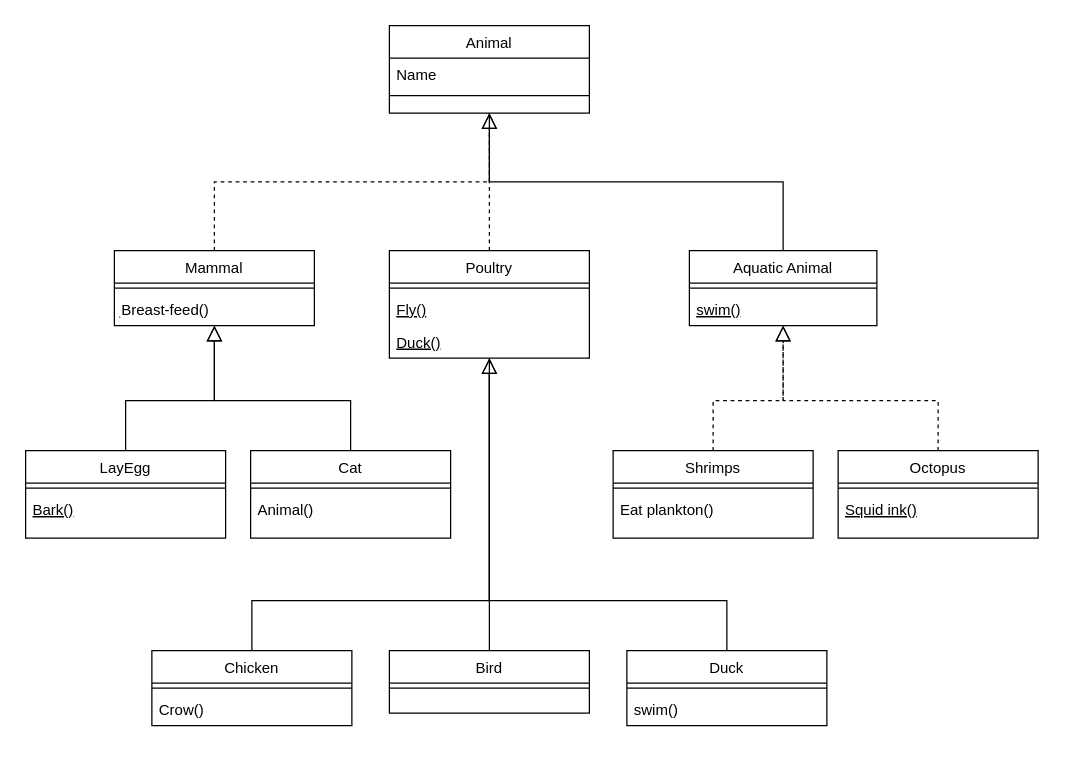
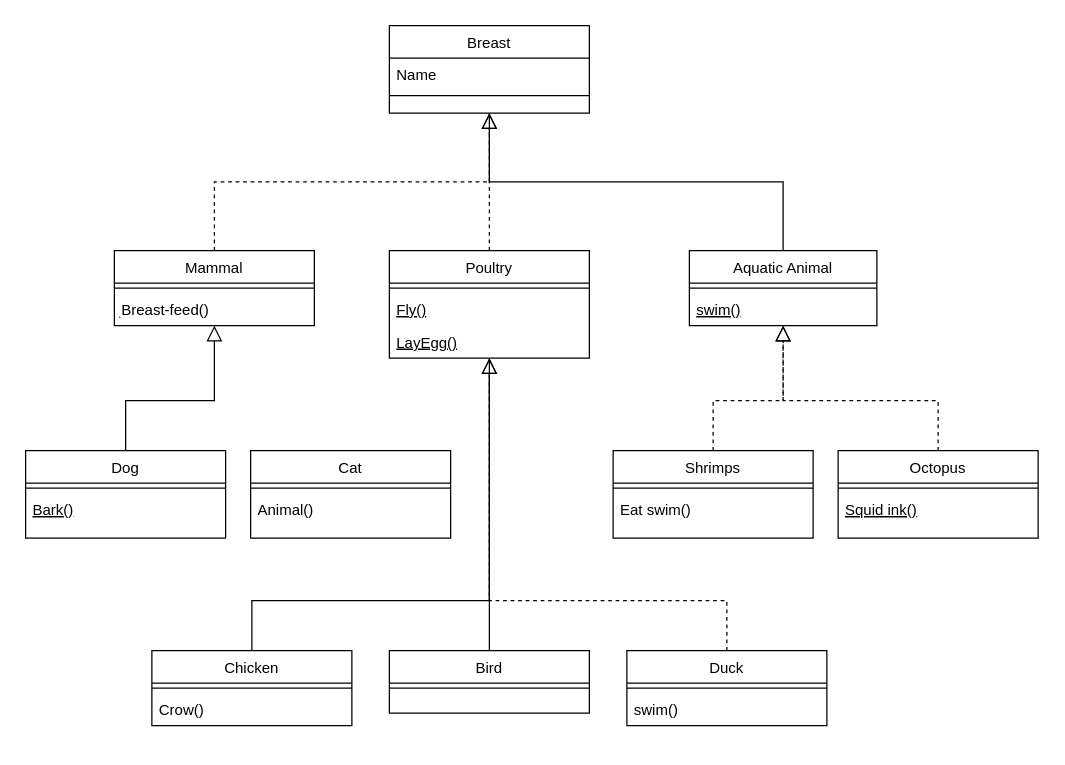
(489, 43) -> (489, 43)
(421, 343) -> (430, 343)
(309, 401) -> none
(125, 468) -> (125, 468)
(675, 510) -> (658, 510)
(633, 601) -> (633, 601)
